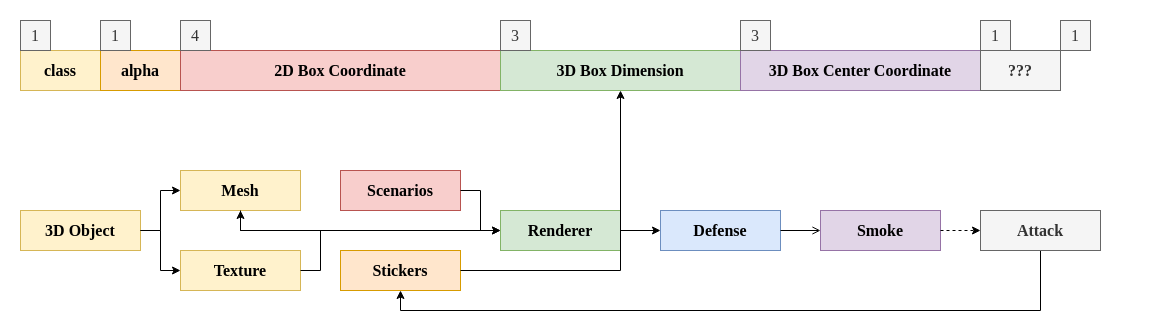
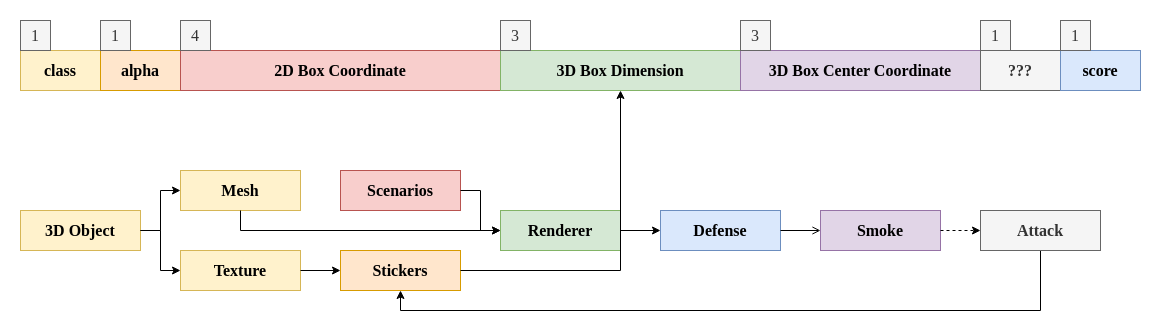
none -> (1101, 71)
(321, 253) -> (326, 271)
